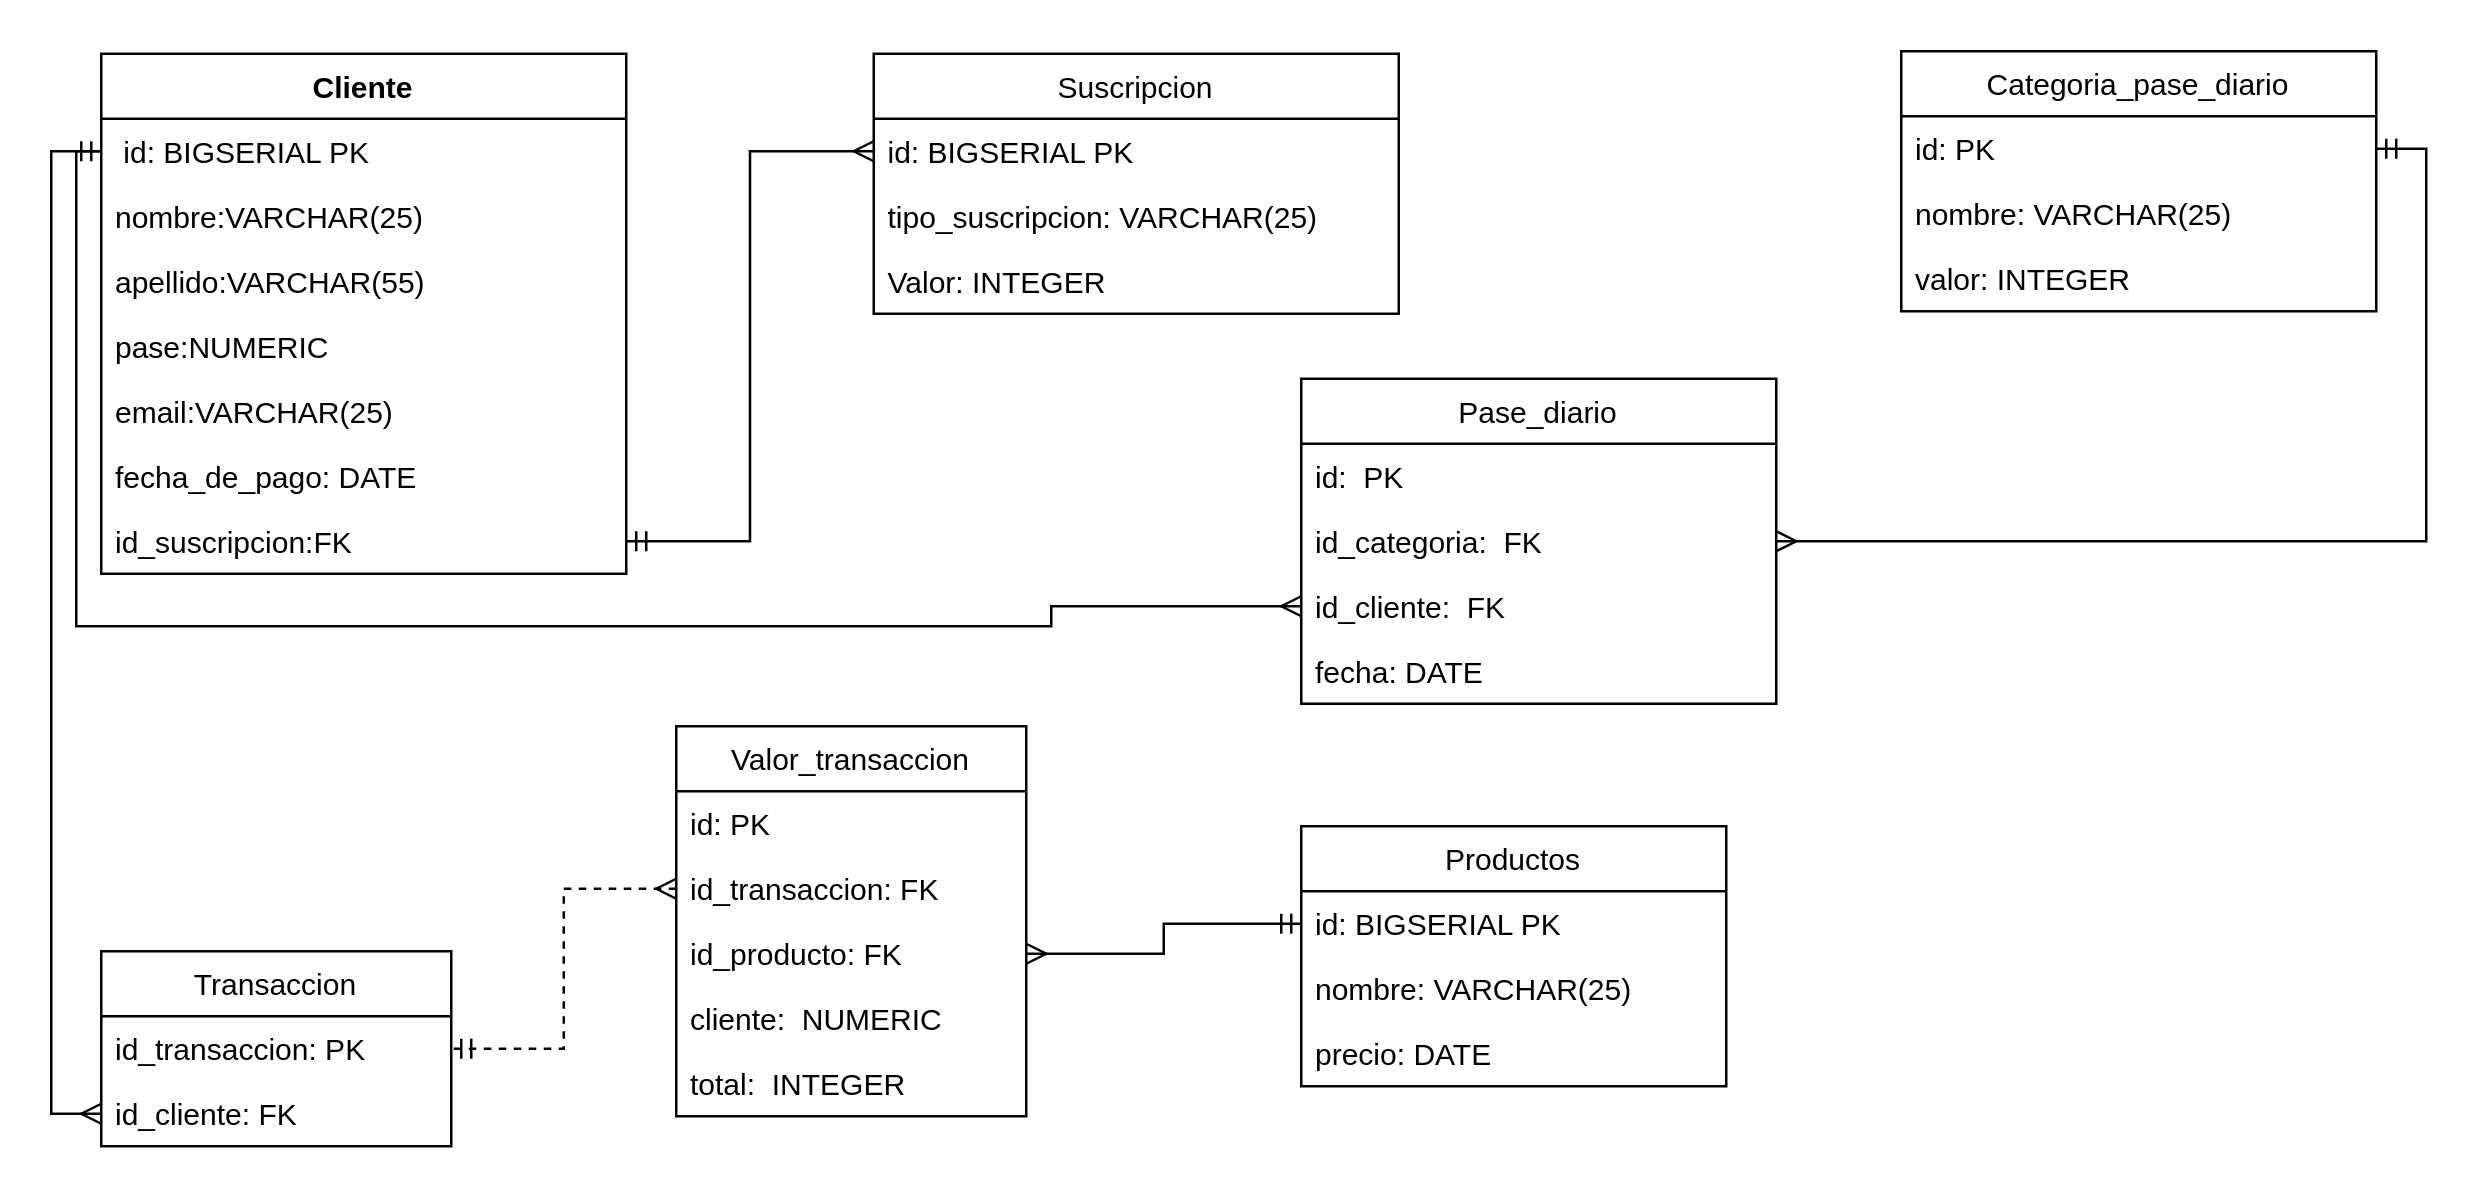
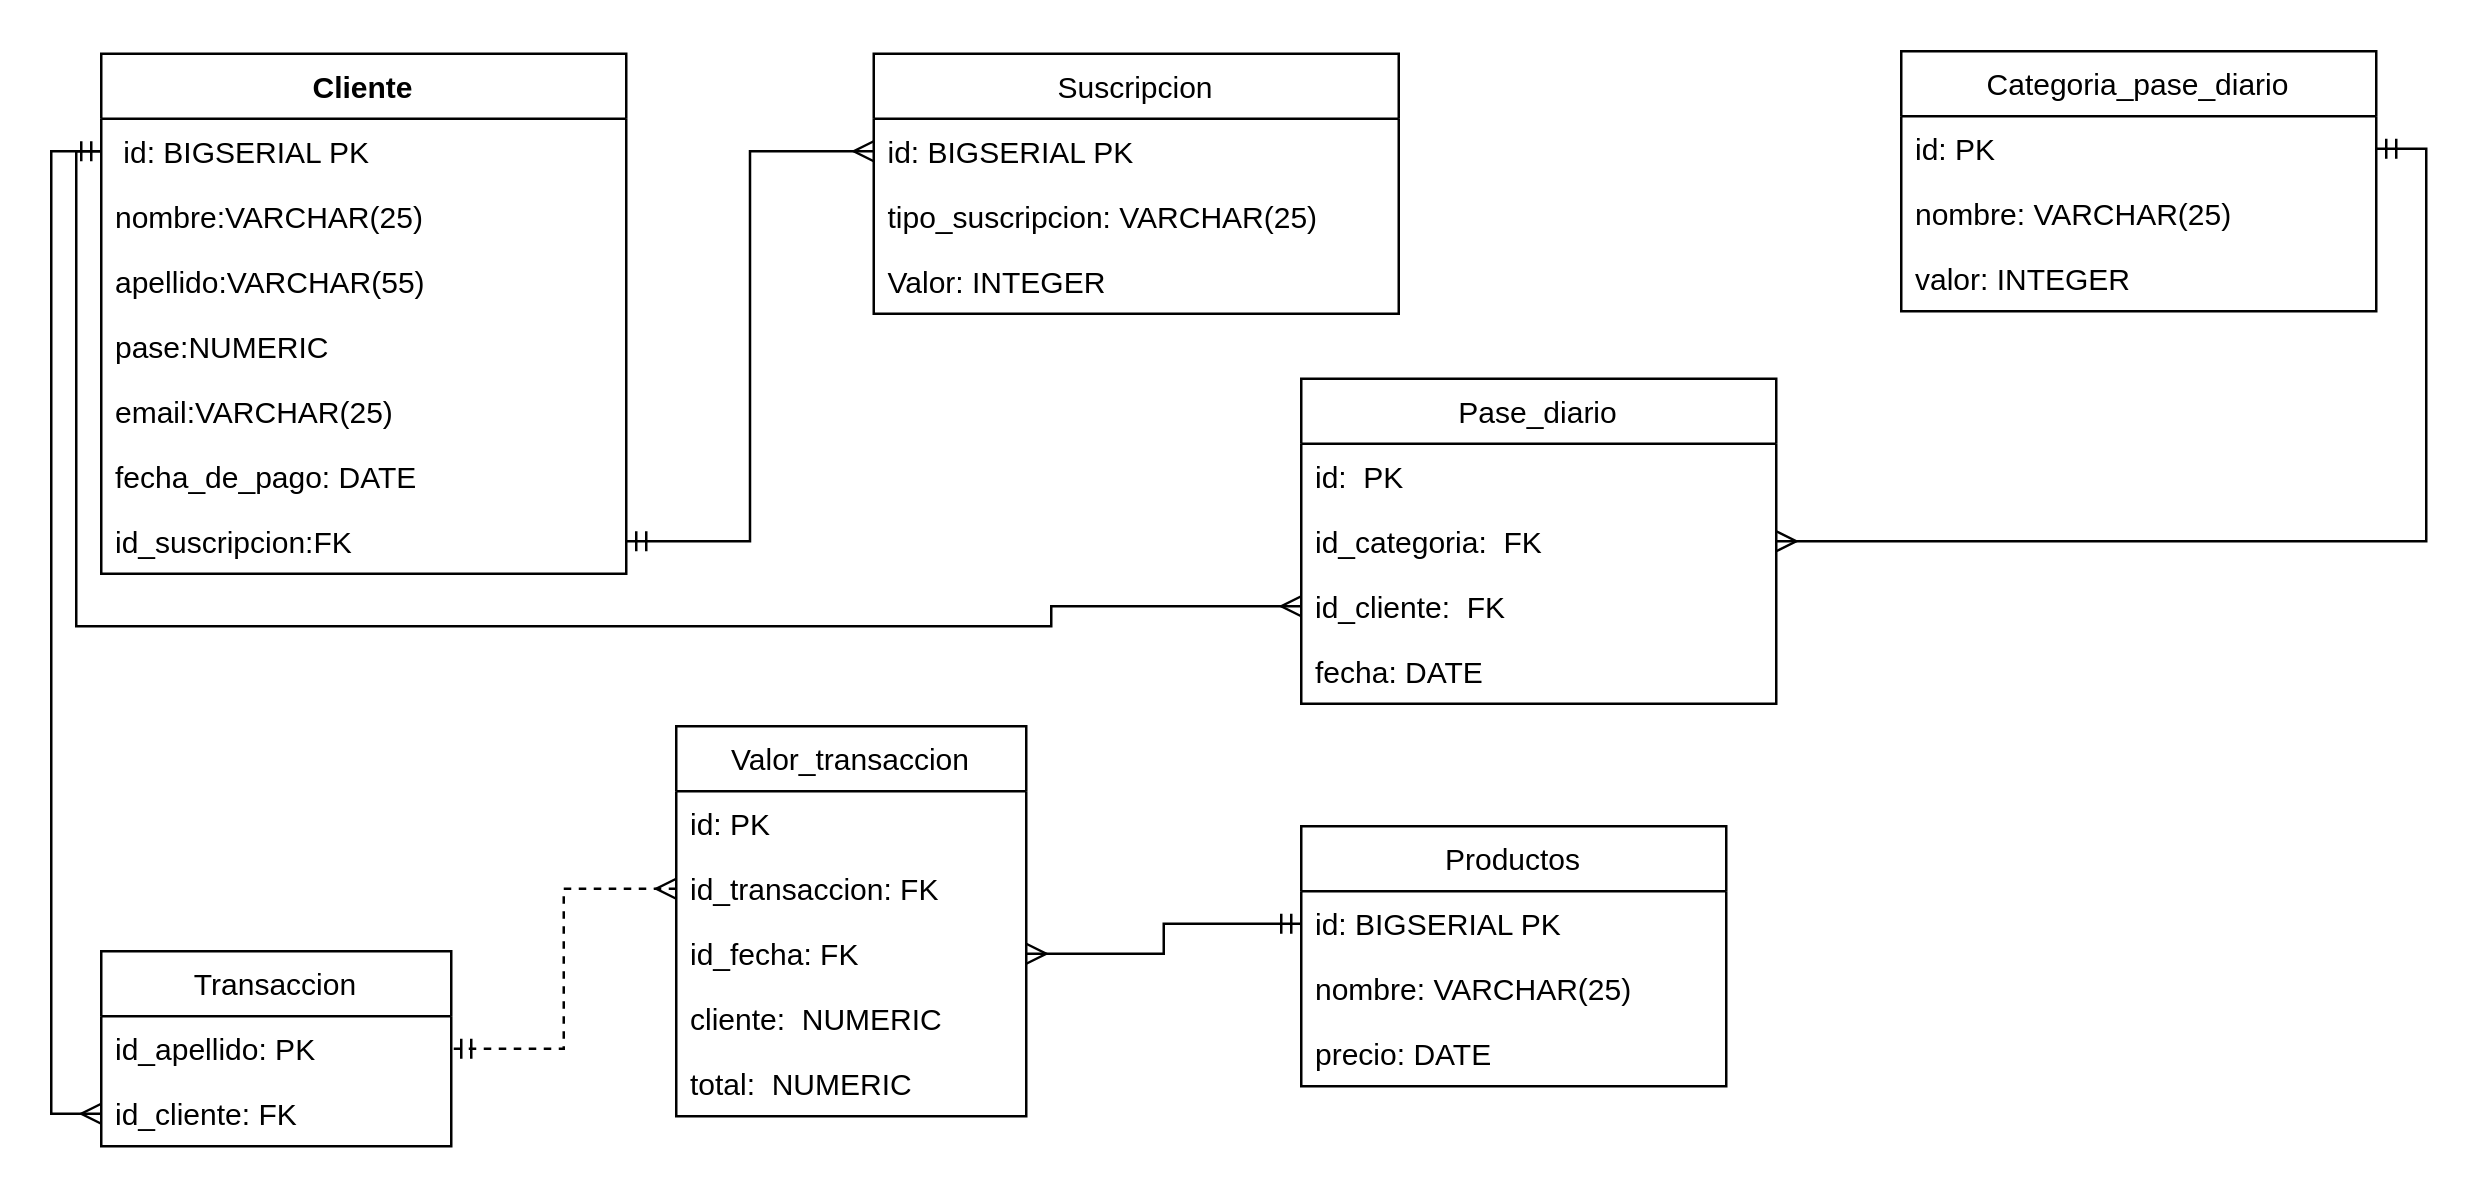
(804, 955) -> (779, 955)
(251, 1050) -> (218, 1050)
(804, 1085) -> (804, 1085)
